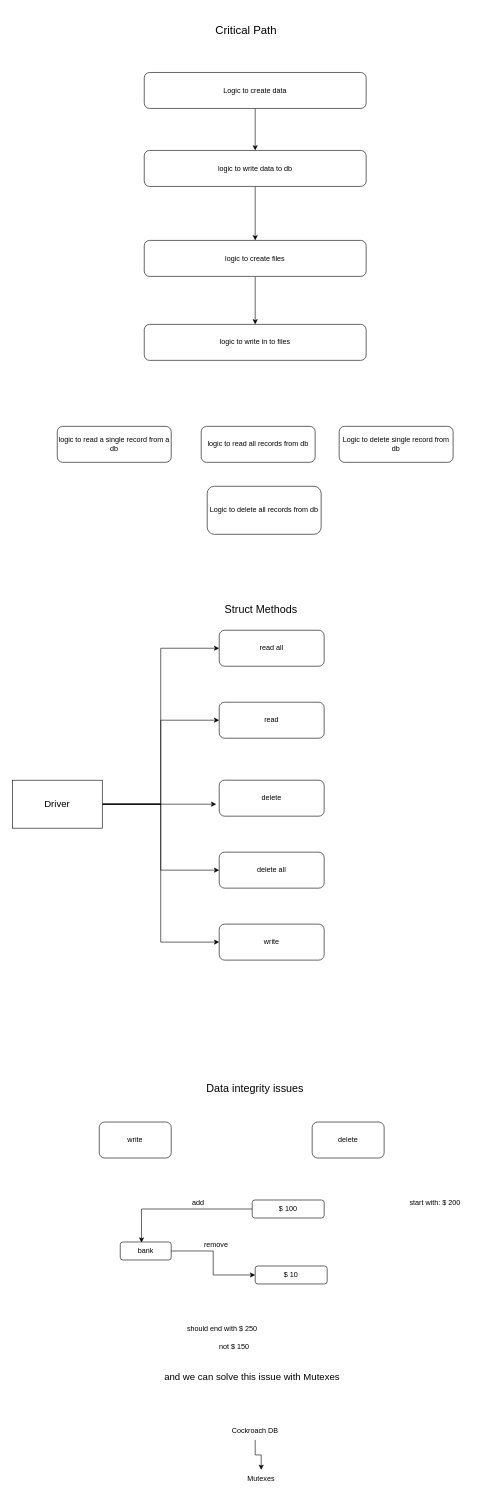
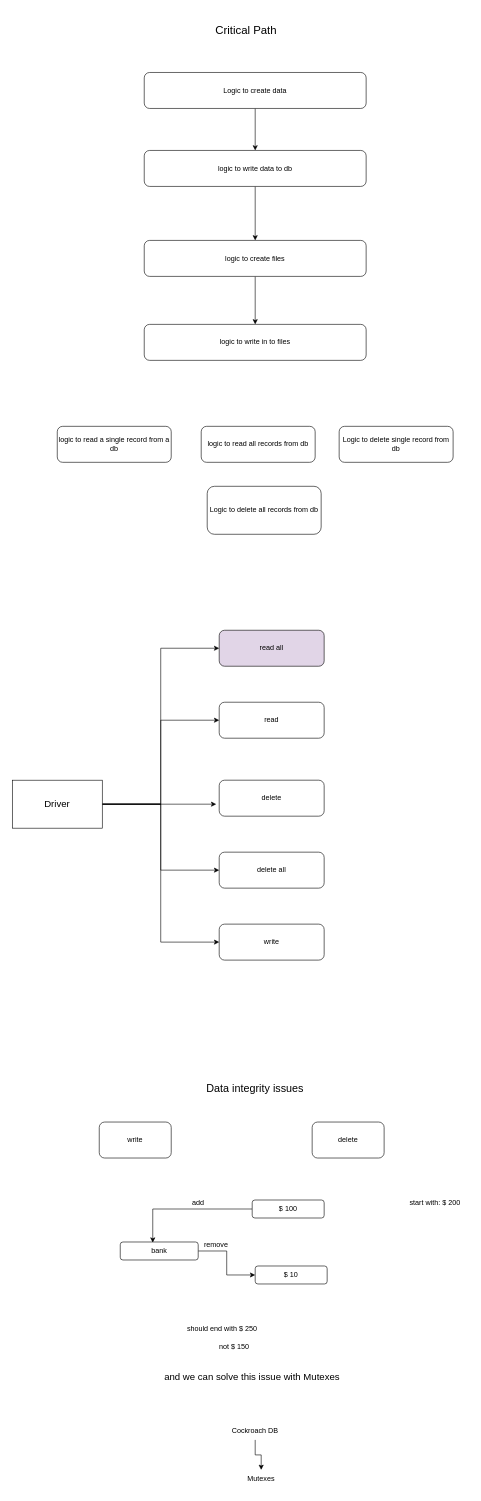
(261, 609) -> none
(272, 648) -> (272, 648)
(146, 1251) -> (159, 1251)
